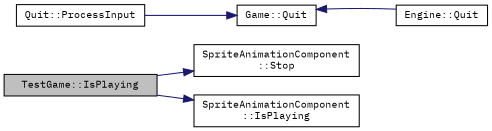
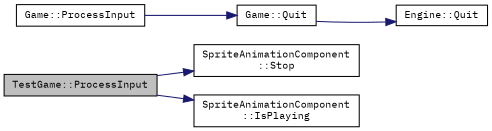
(361, 8) -> (351, 22)
(81, 15) -> (81, 15)
(81, 85) -> (81, 85)
